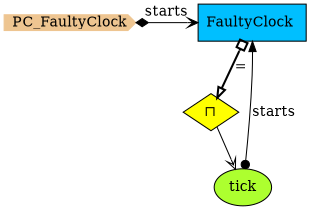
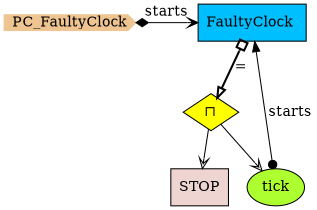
none -> (200, 187)
